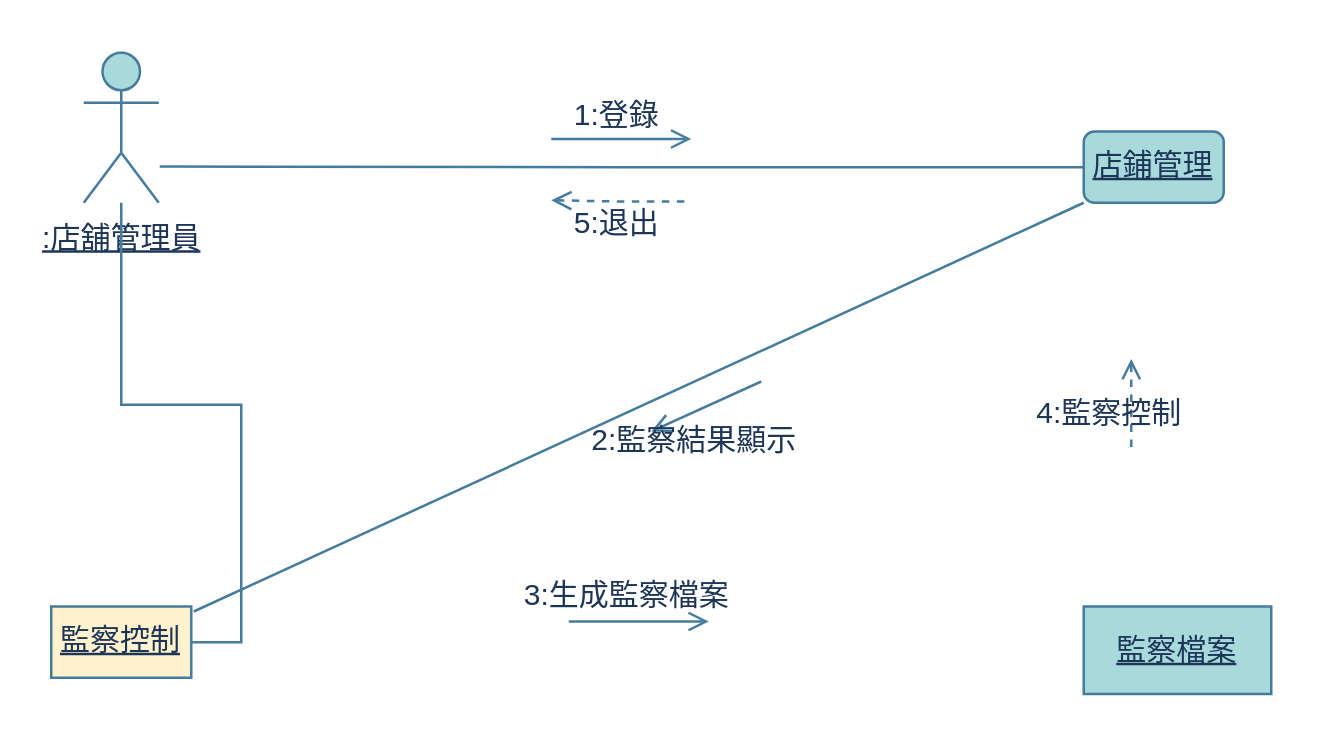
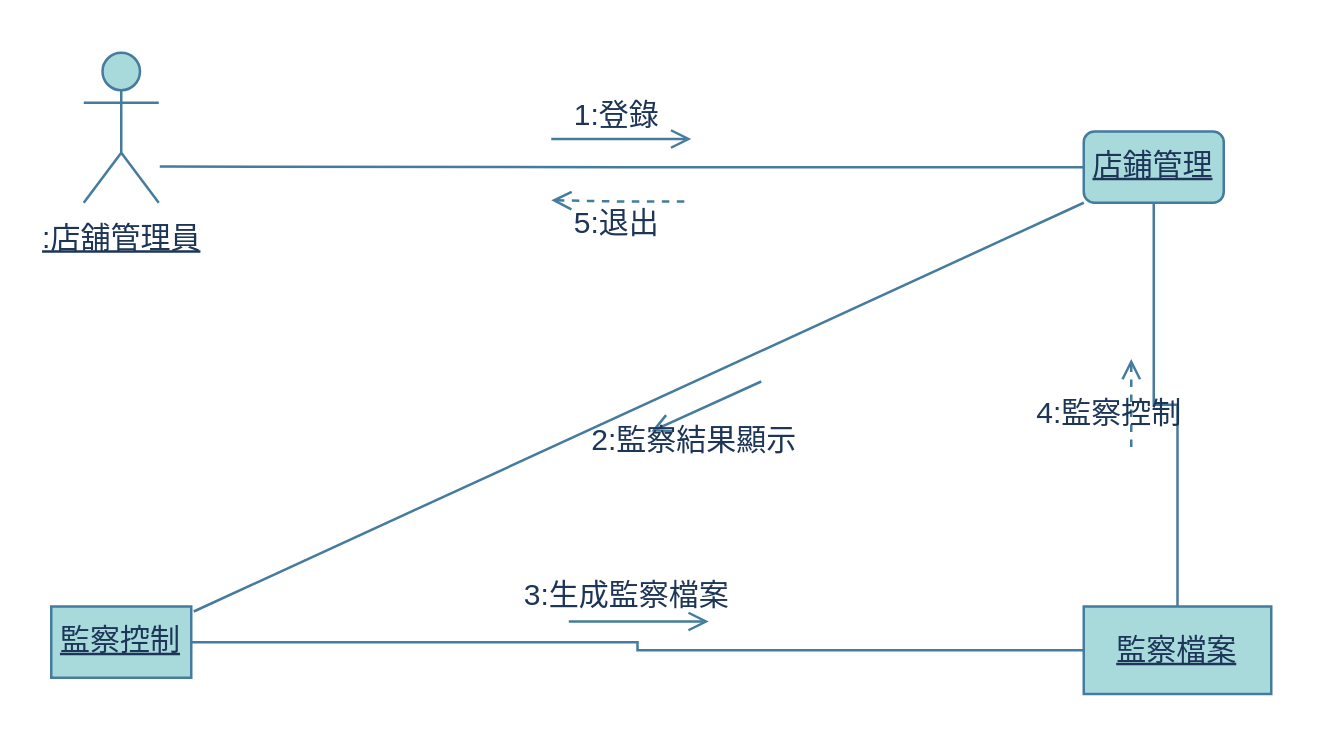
(170, 405) -> (657, 650)
none -> (1165, 405)
(121, 642) -> (121, 642)
